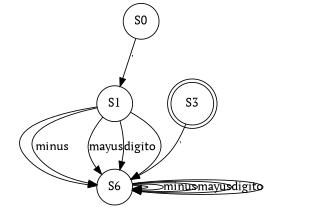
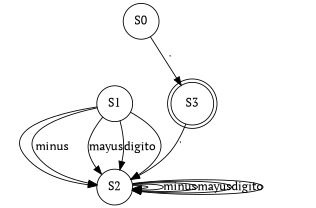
(129, 58) -> (163, 57)
(115, 187) -> (115, 187)
